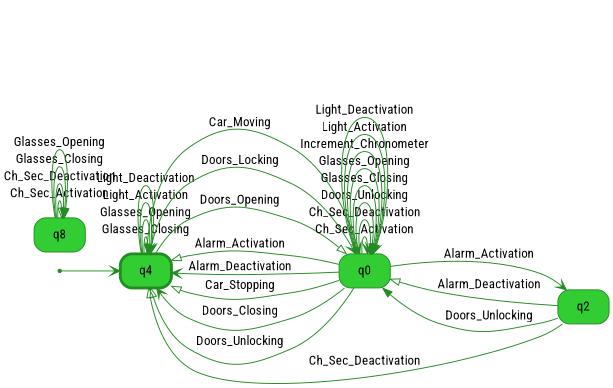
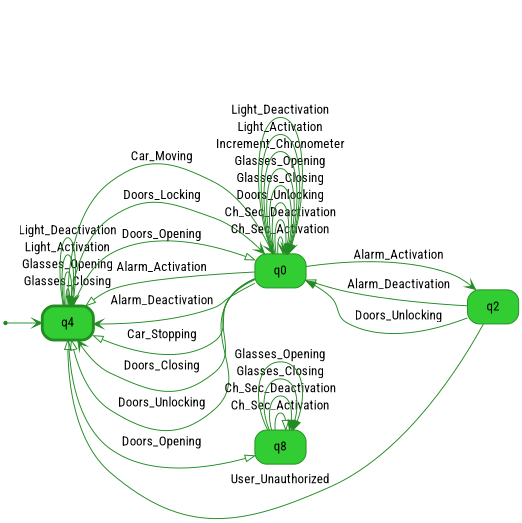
(365, 361) -> (280, 480)
none -> (119, 454)
